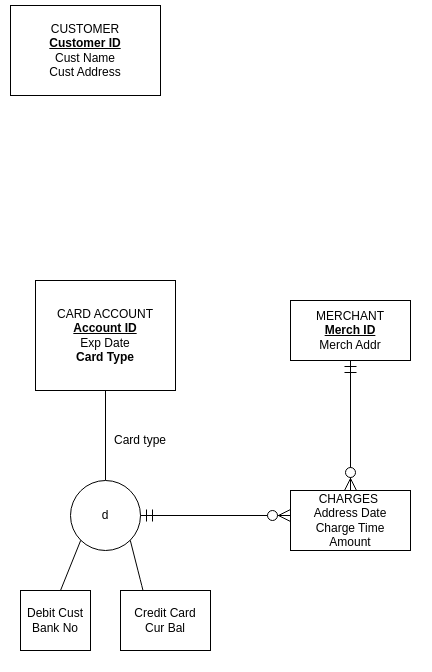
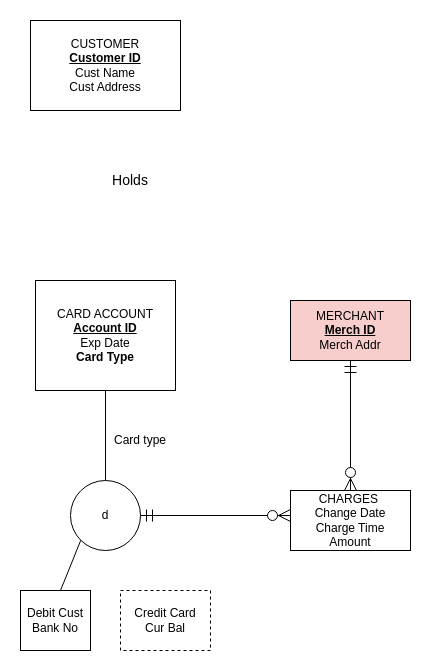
(86, 51) -> (106, 66)
none -> (131, 181)
(351, 331) -> (351, 331)
(351, 521) -> (351, 521)
(136, 563) -> none
(166, 621) -> (166, 621)
